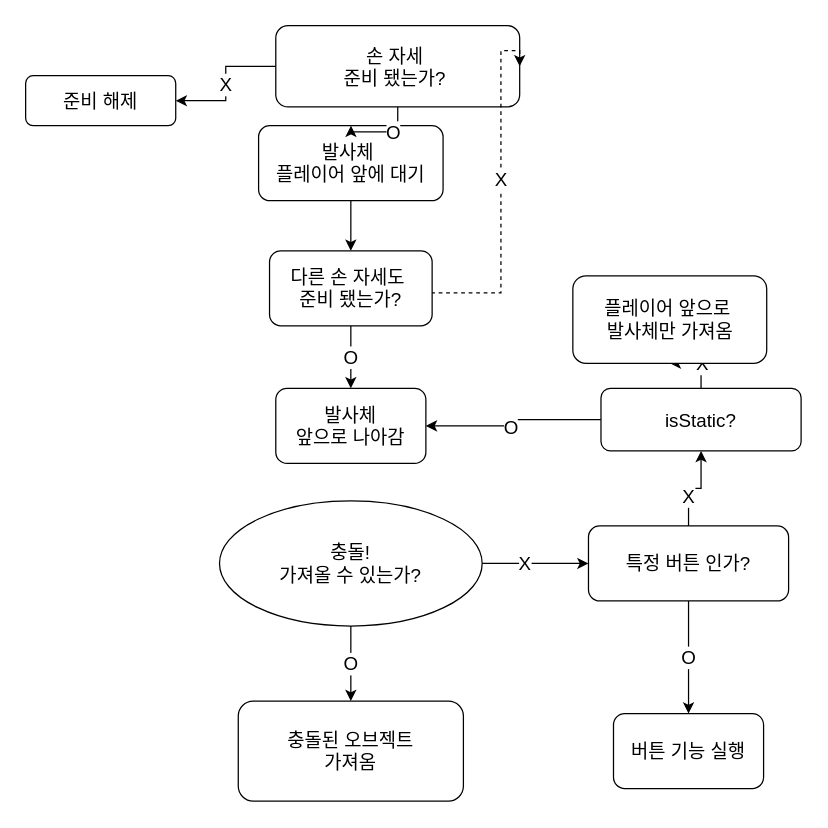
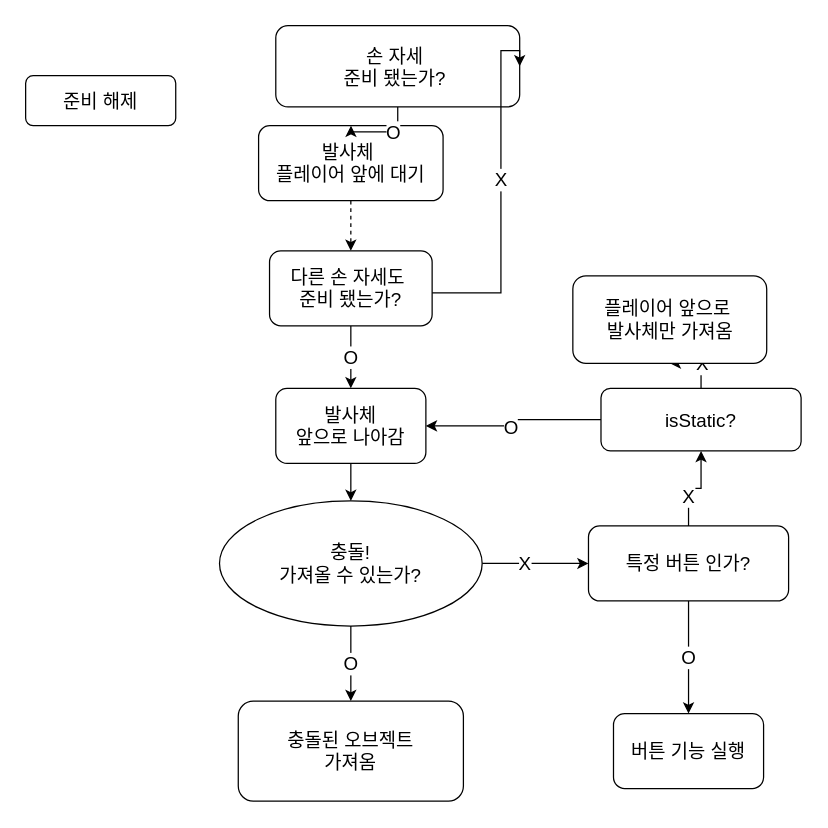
(226, 79) -> none
(351, 221) -> (351, 221)
(501, 275) -> (501, 275)
none -> (351, 486)
